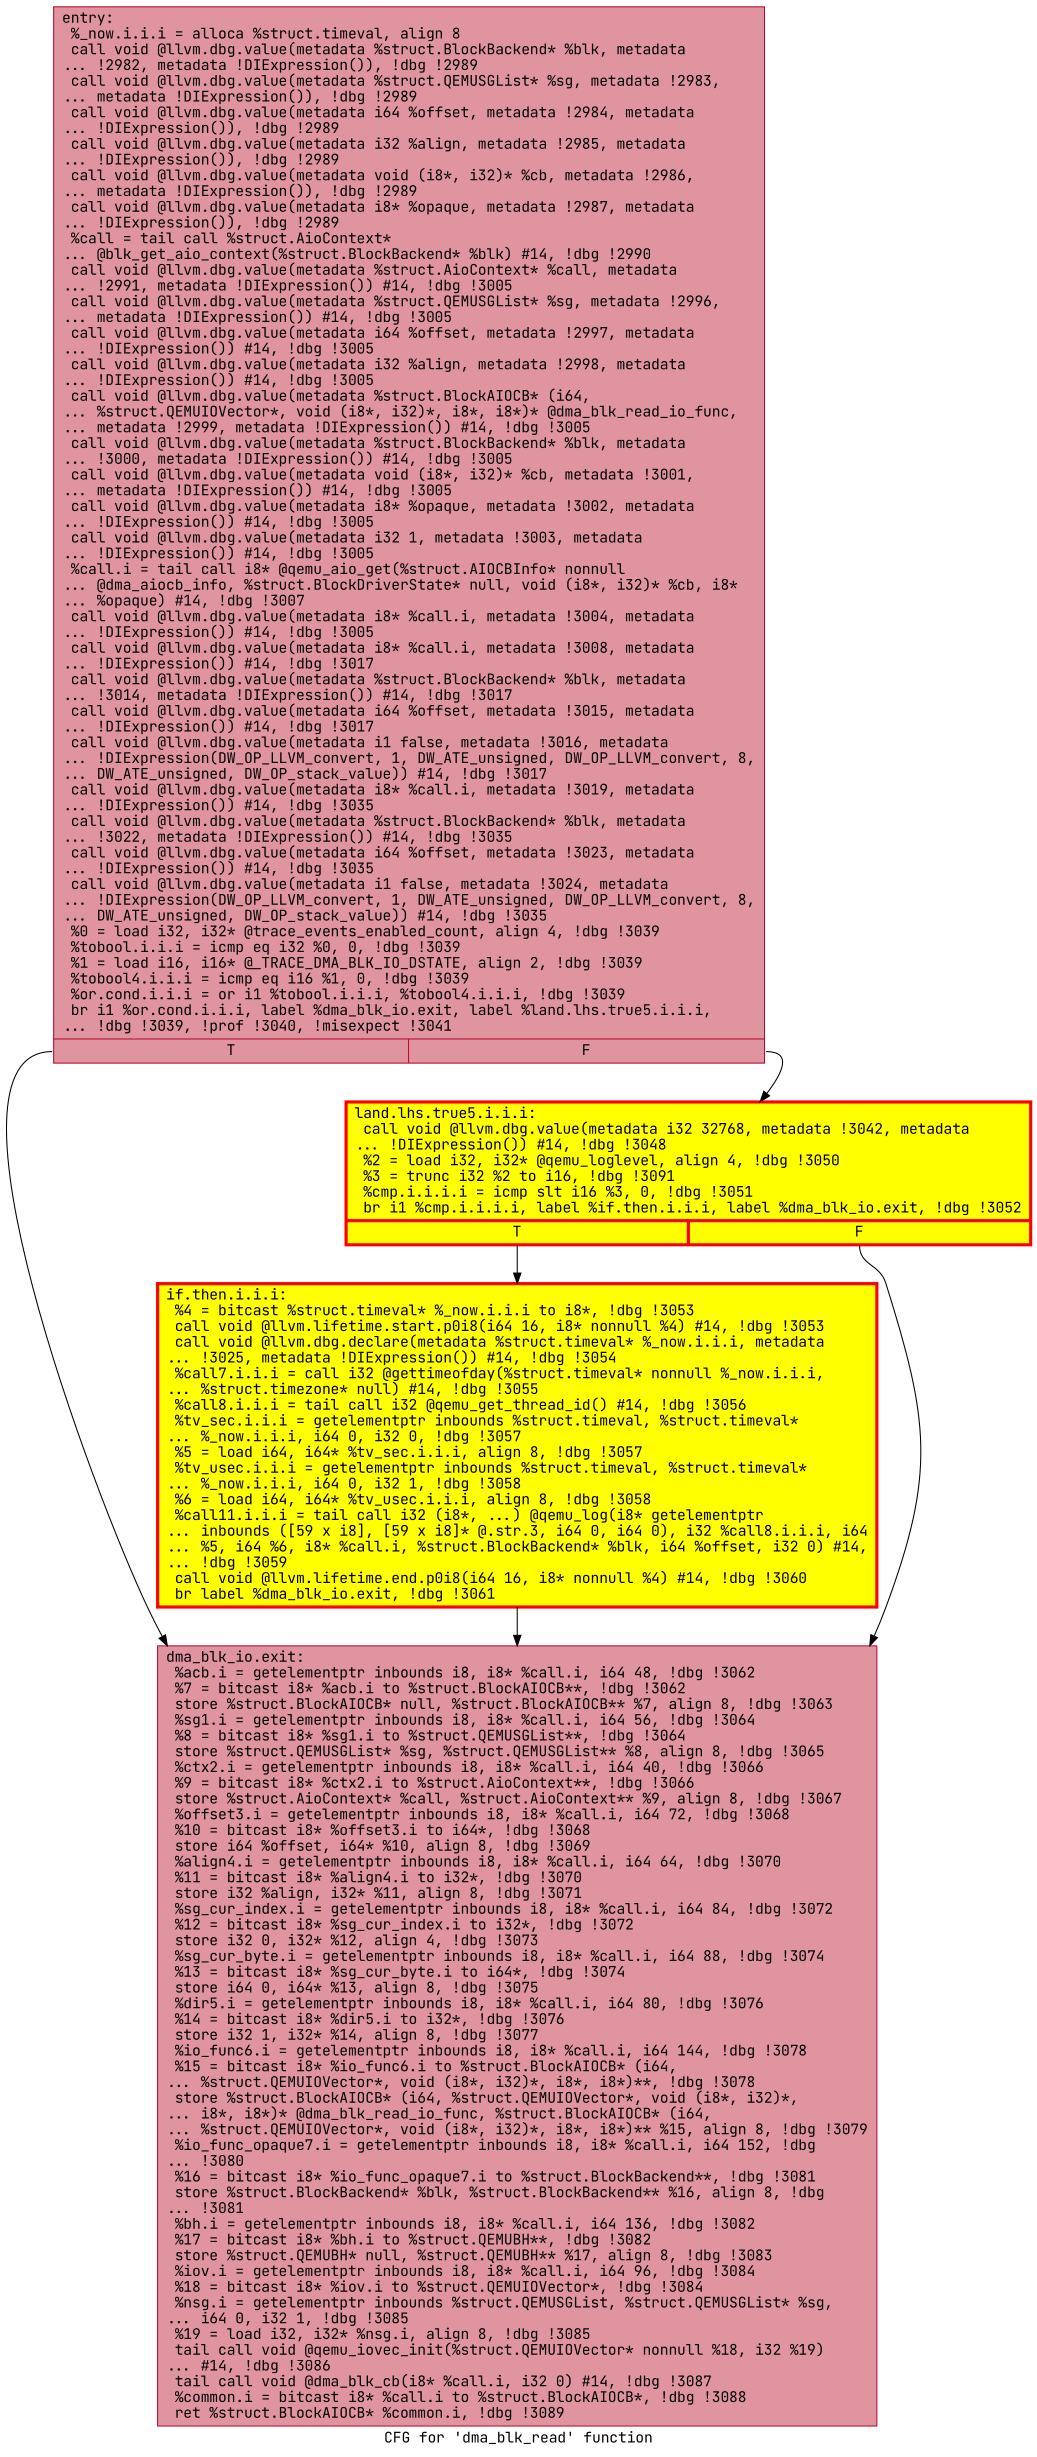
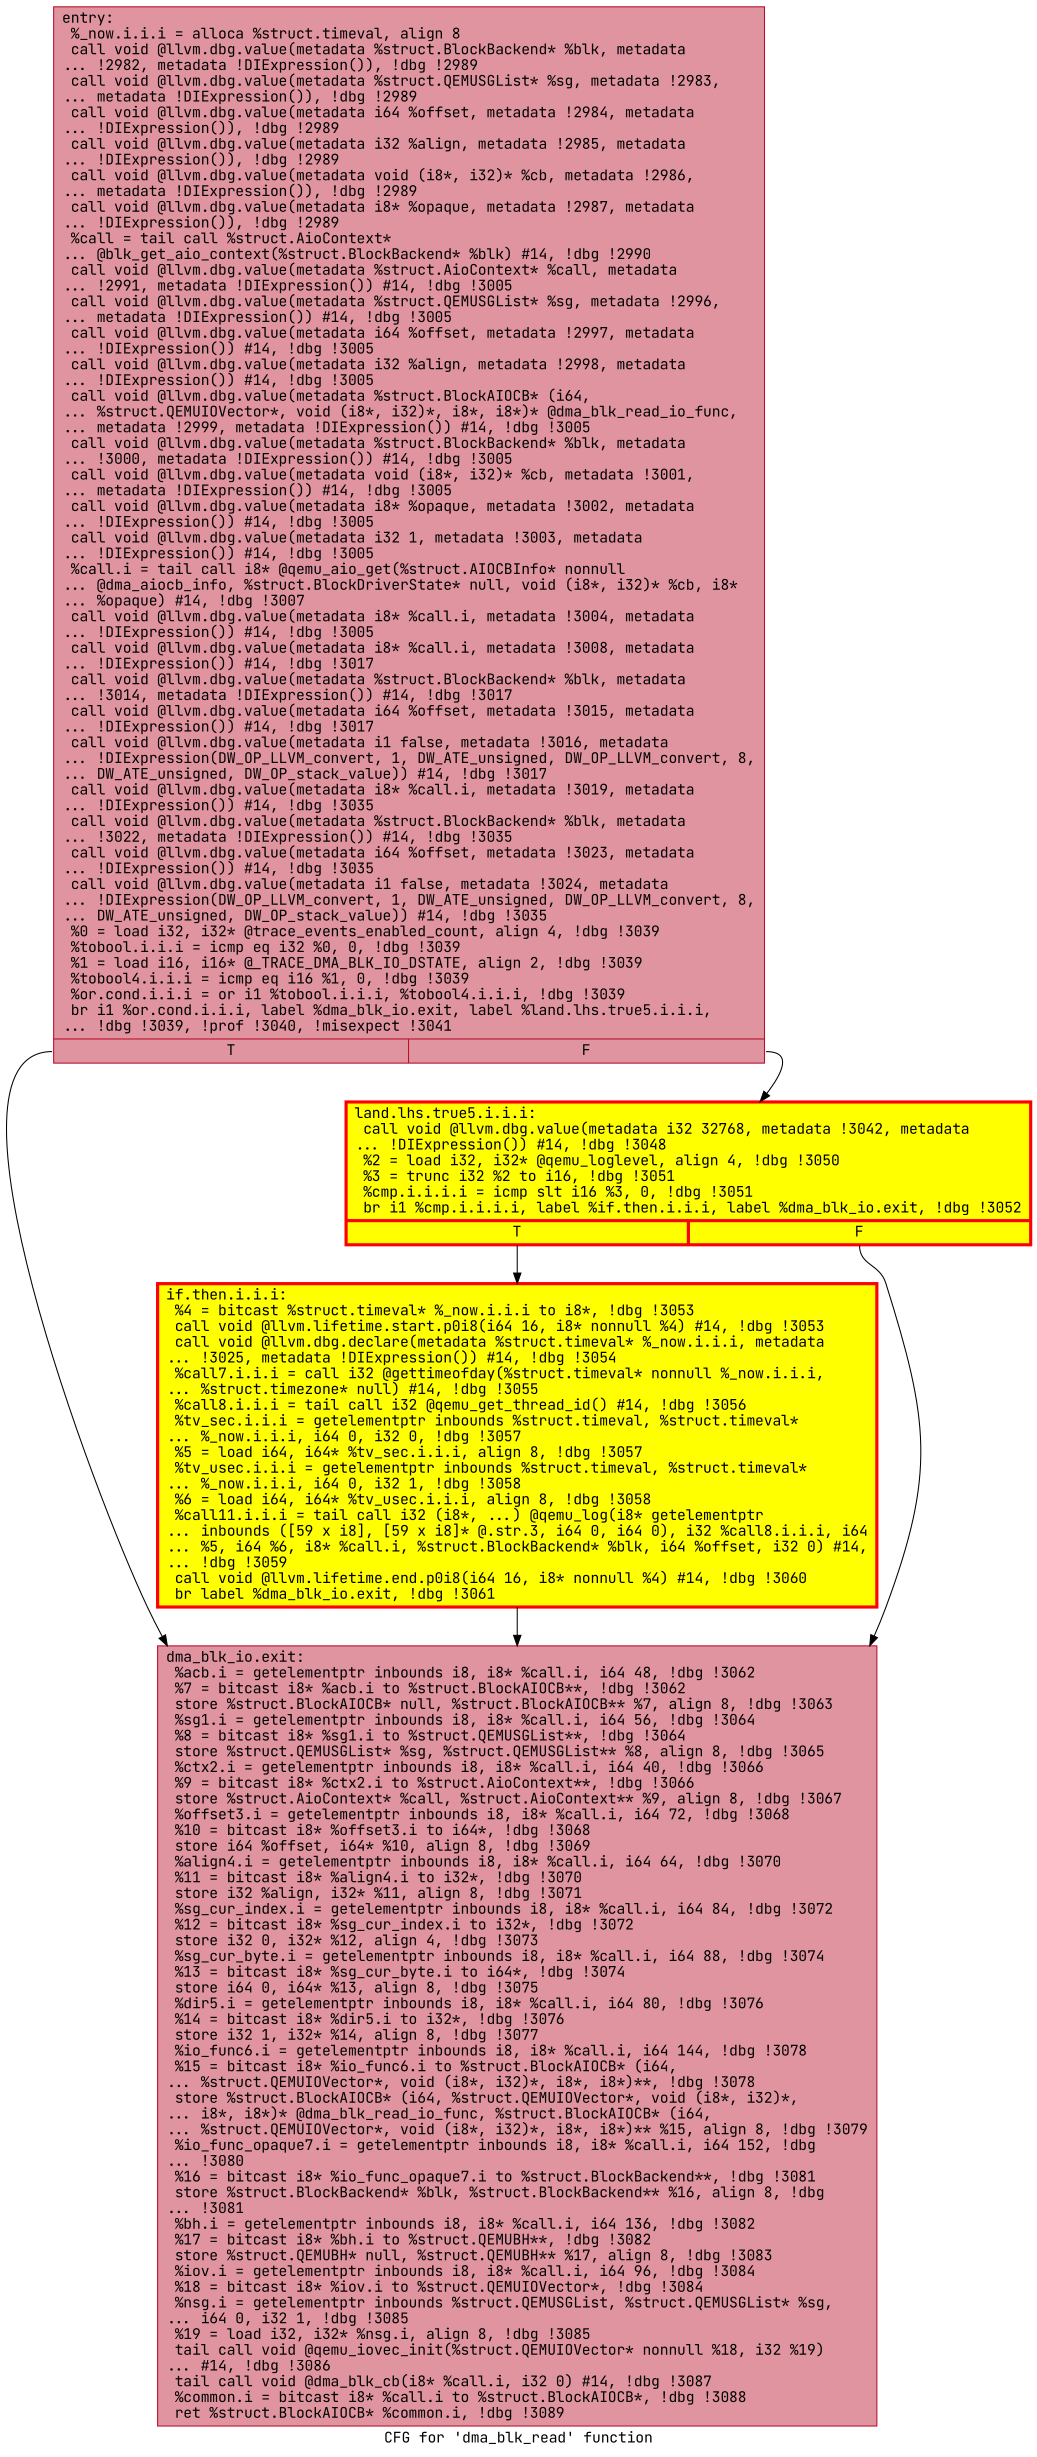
(515, 1177) -> (515, 1177)
